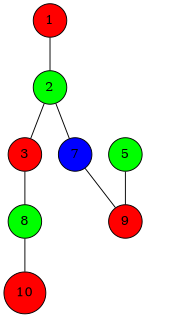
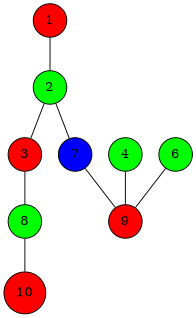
(125, 154) -> (125, 154)
none -> (176, 154)
